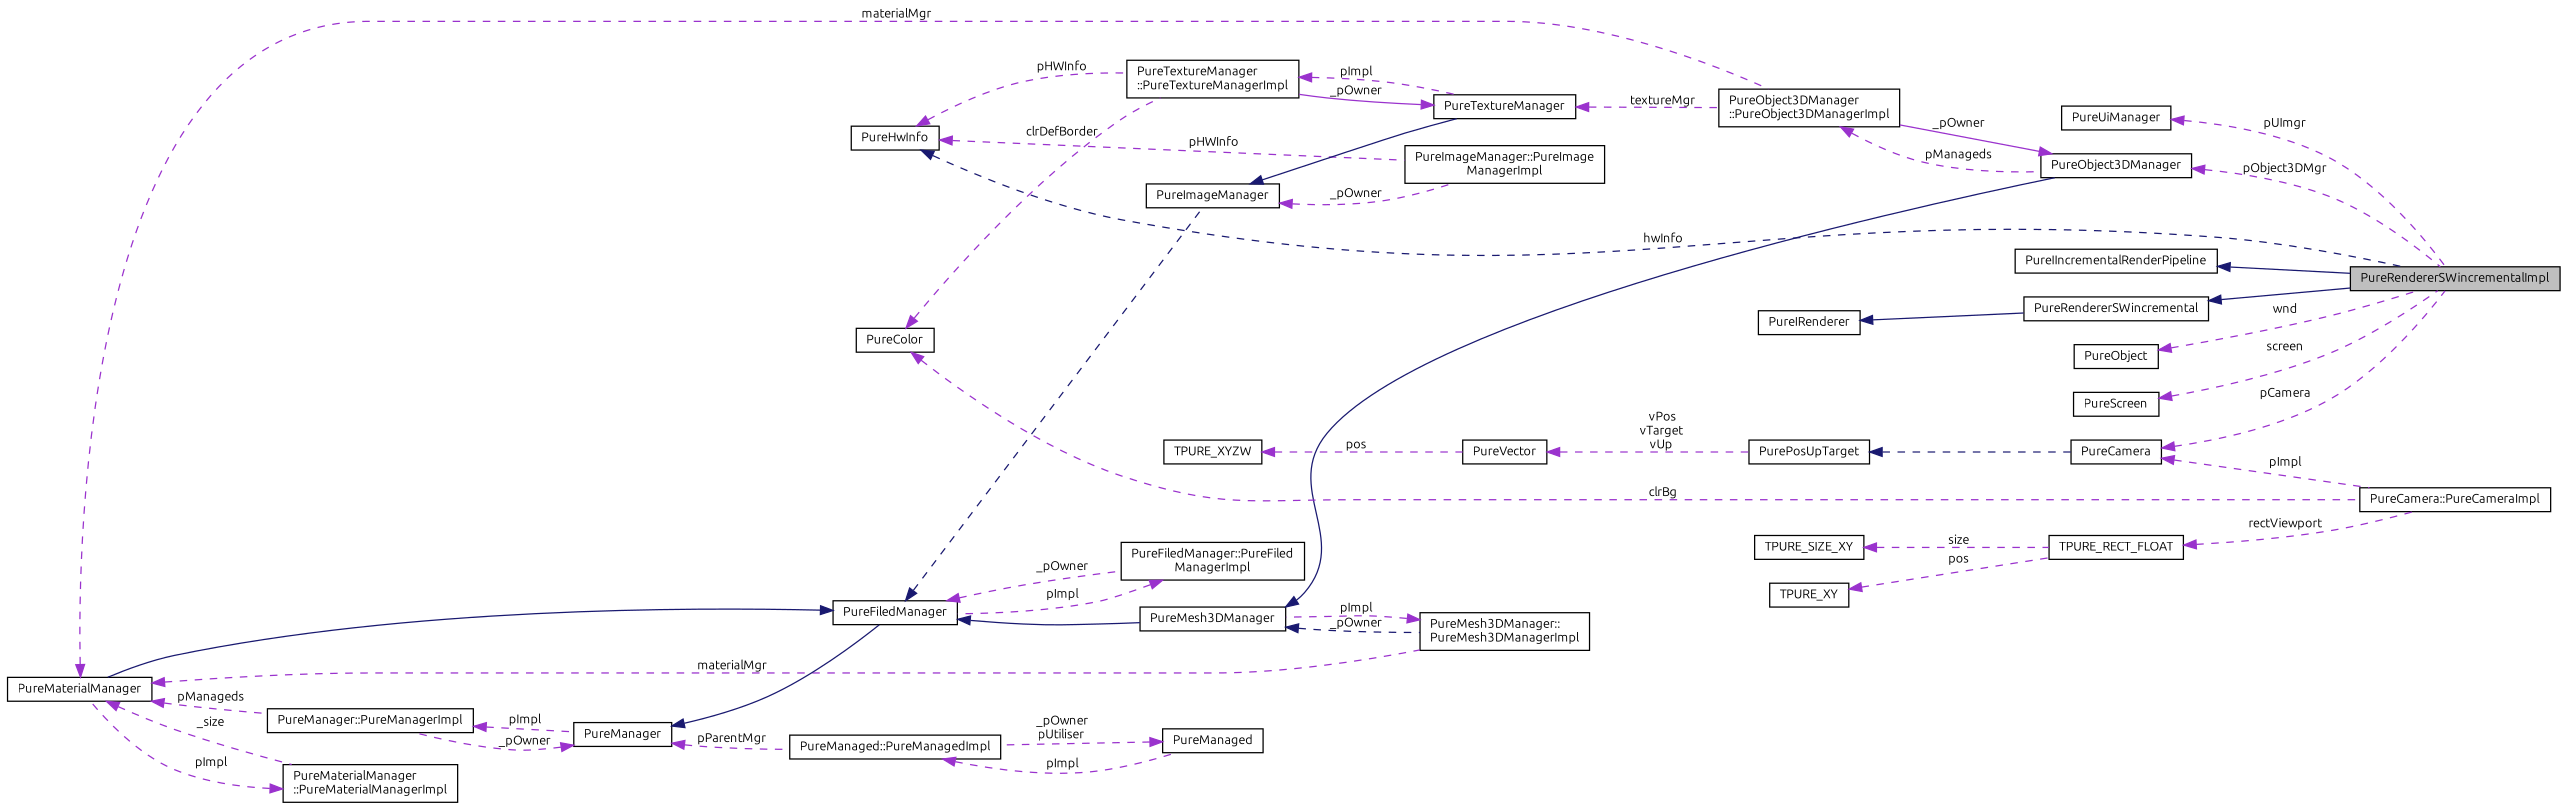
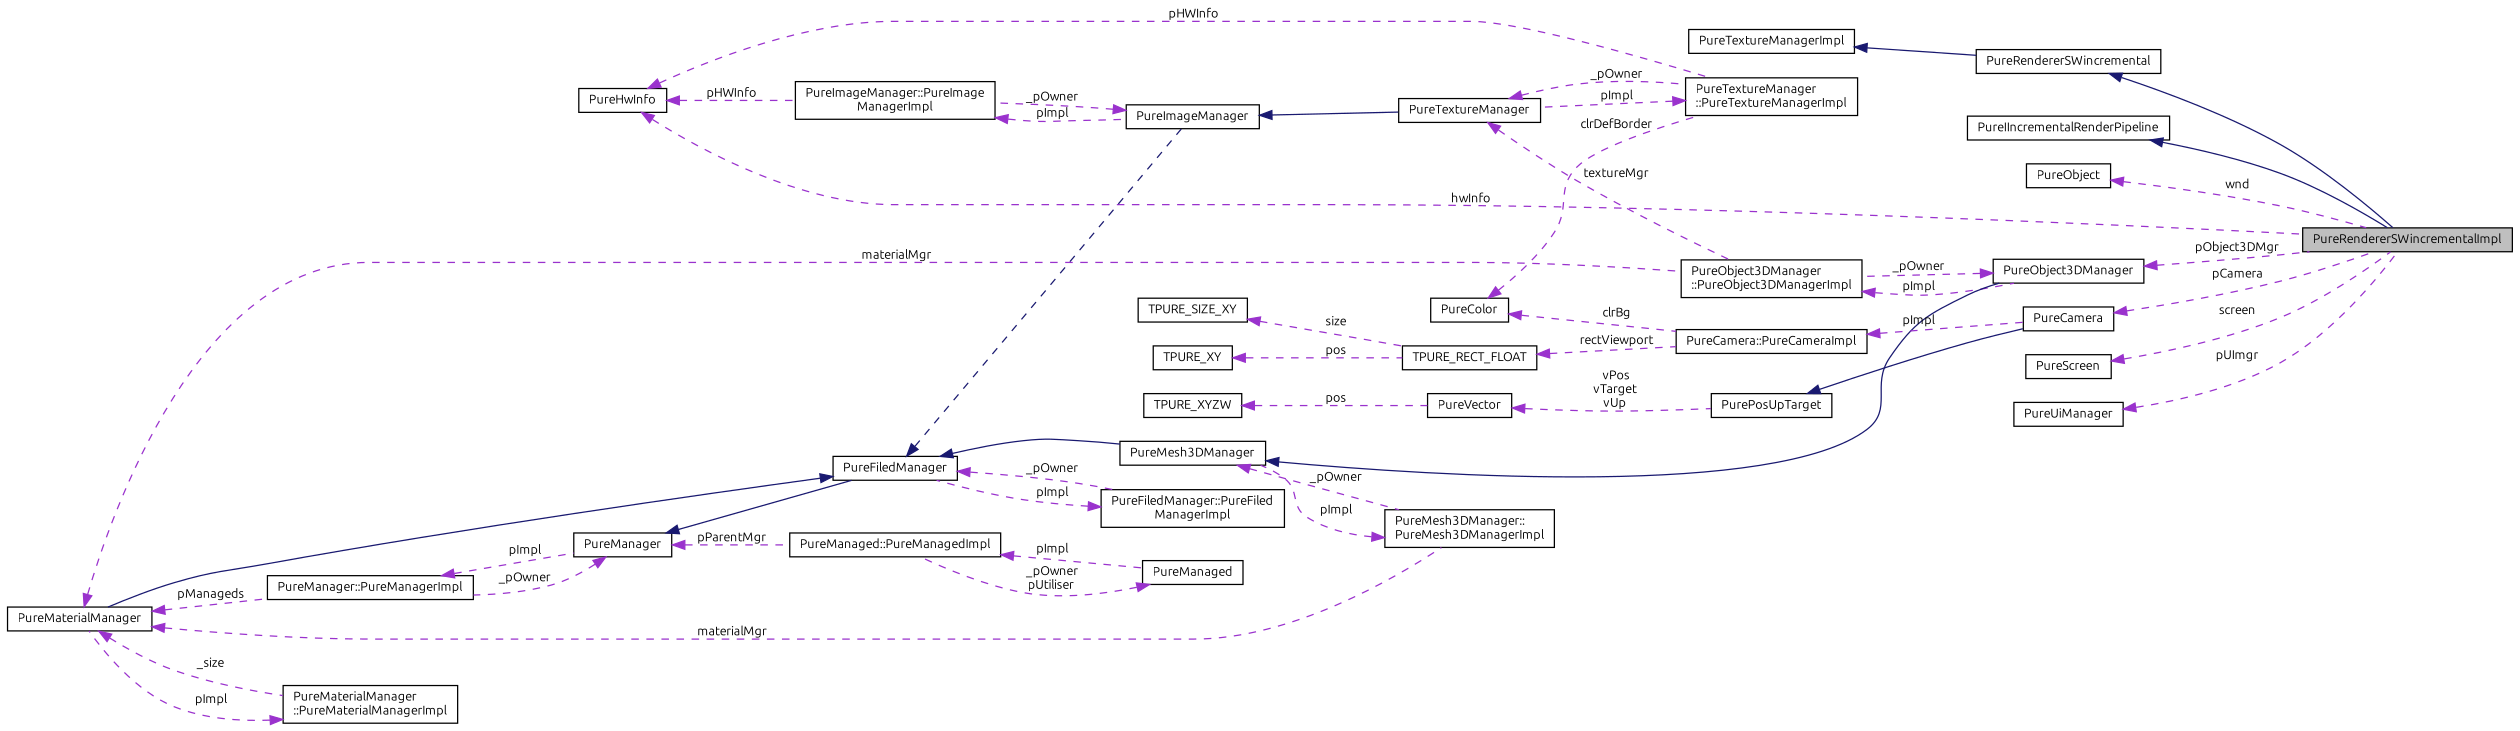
(1360, 101) -> (1603, 82)
none -> (1067, 121)
(1969, 138) -> (1921, 275)
(1957, 155) -> (1917, 287)
(1663, 248) -> (1469, 205)
(1809, 323) -> (1772, 41)
(1977, 452) -> (1920, 357)
(2272, 474) -> (1952, 328)
(1359, 632) -> (1324, 489)
